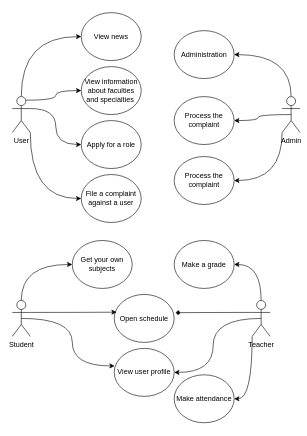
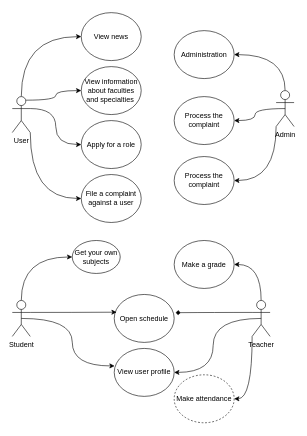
(291, 114) -> (285, 108)
(102, 264) -> (96, 257)
(204, 399) -> (204, 399)
